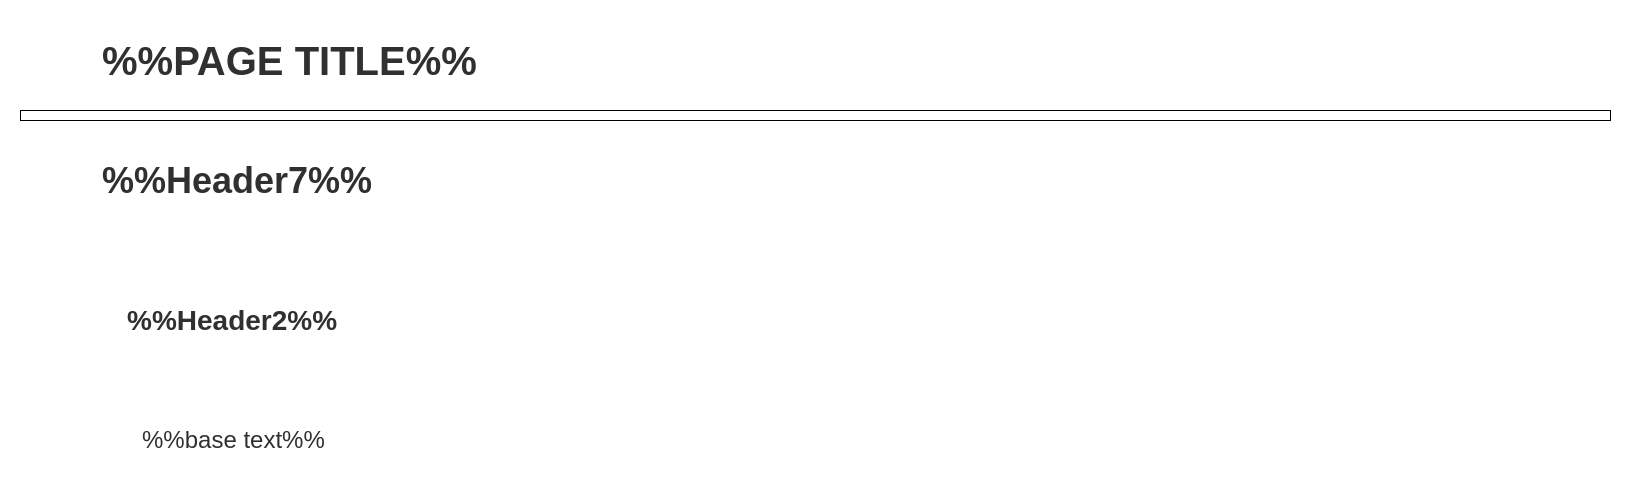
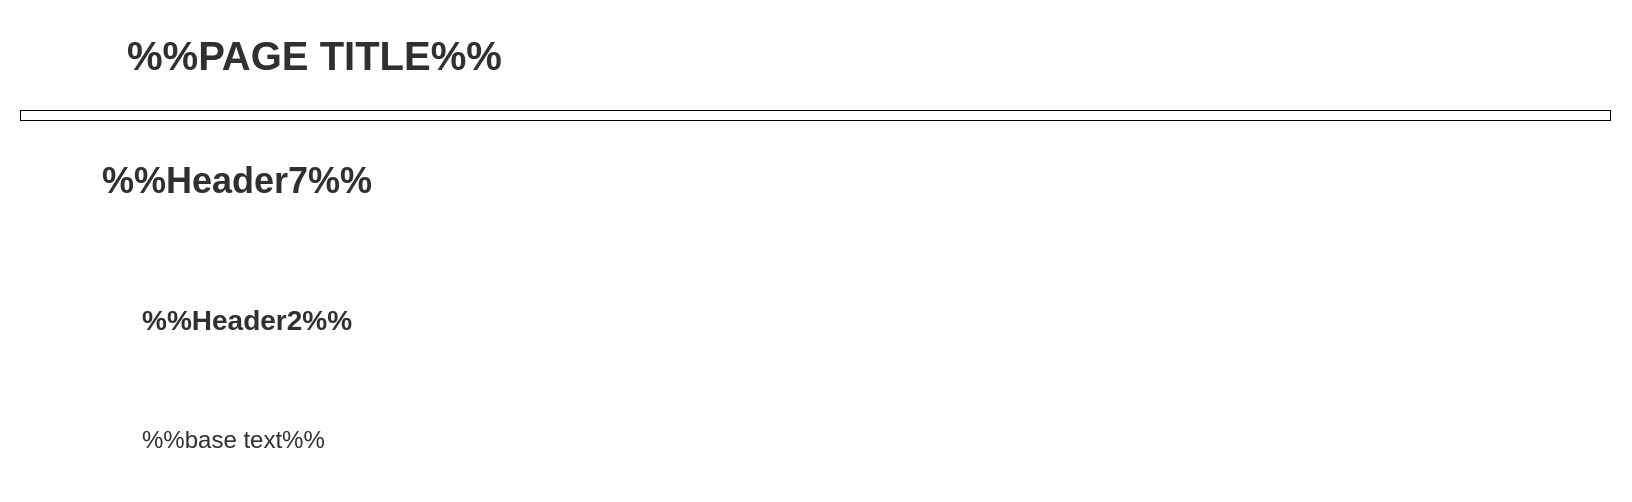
(406, 61) -> (431, 56)
(431, 321) -> (446, 321)
